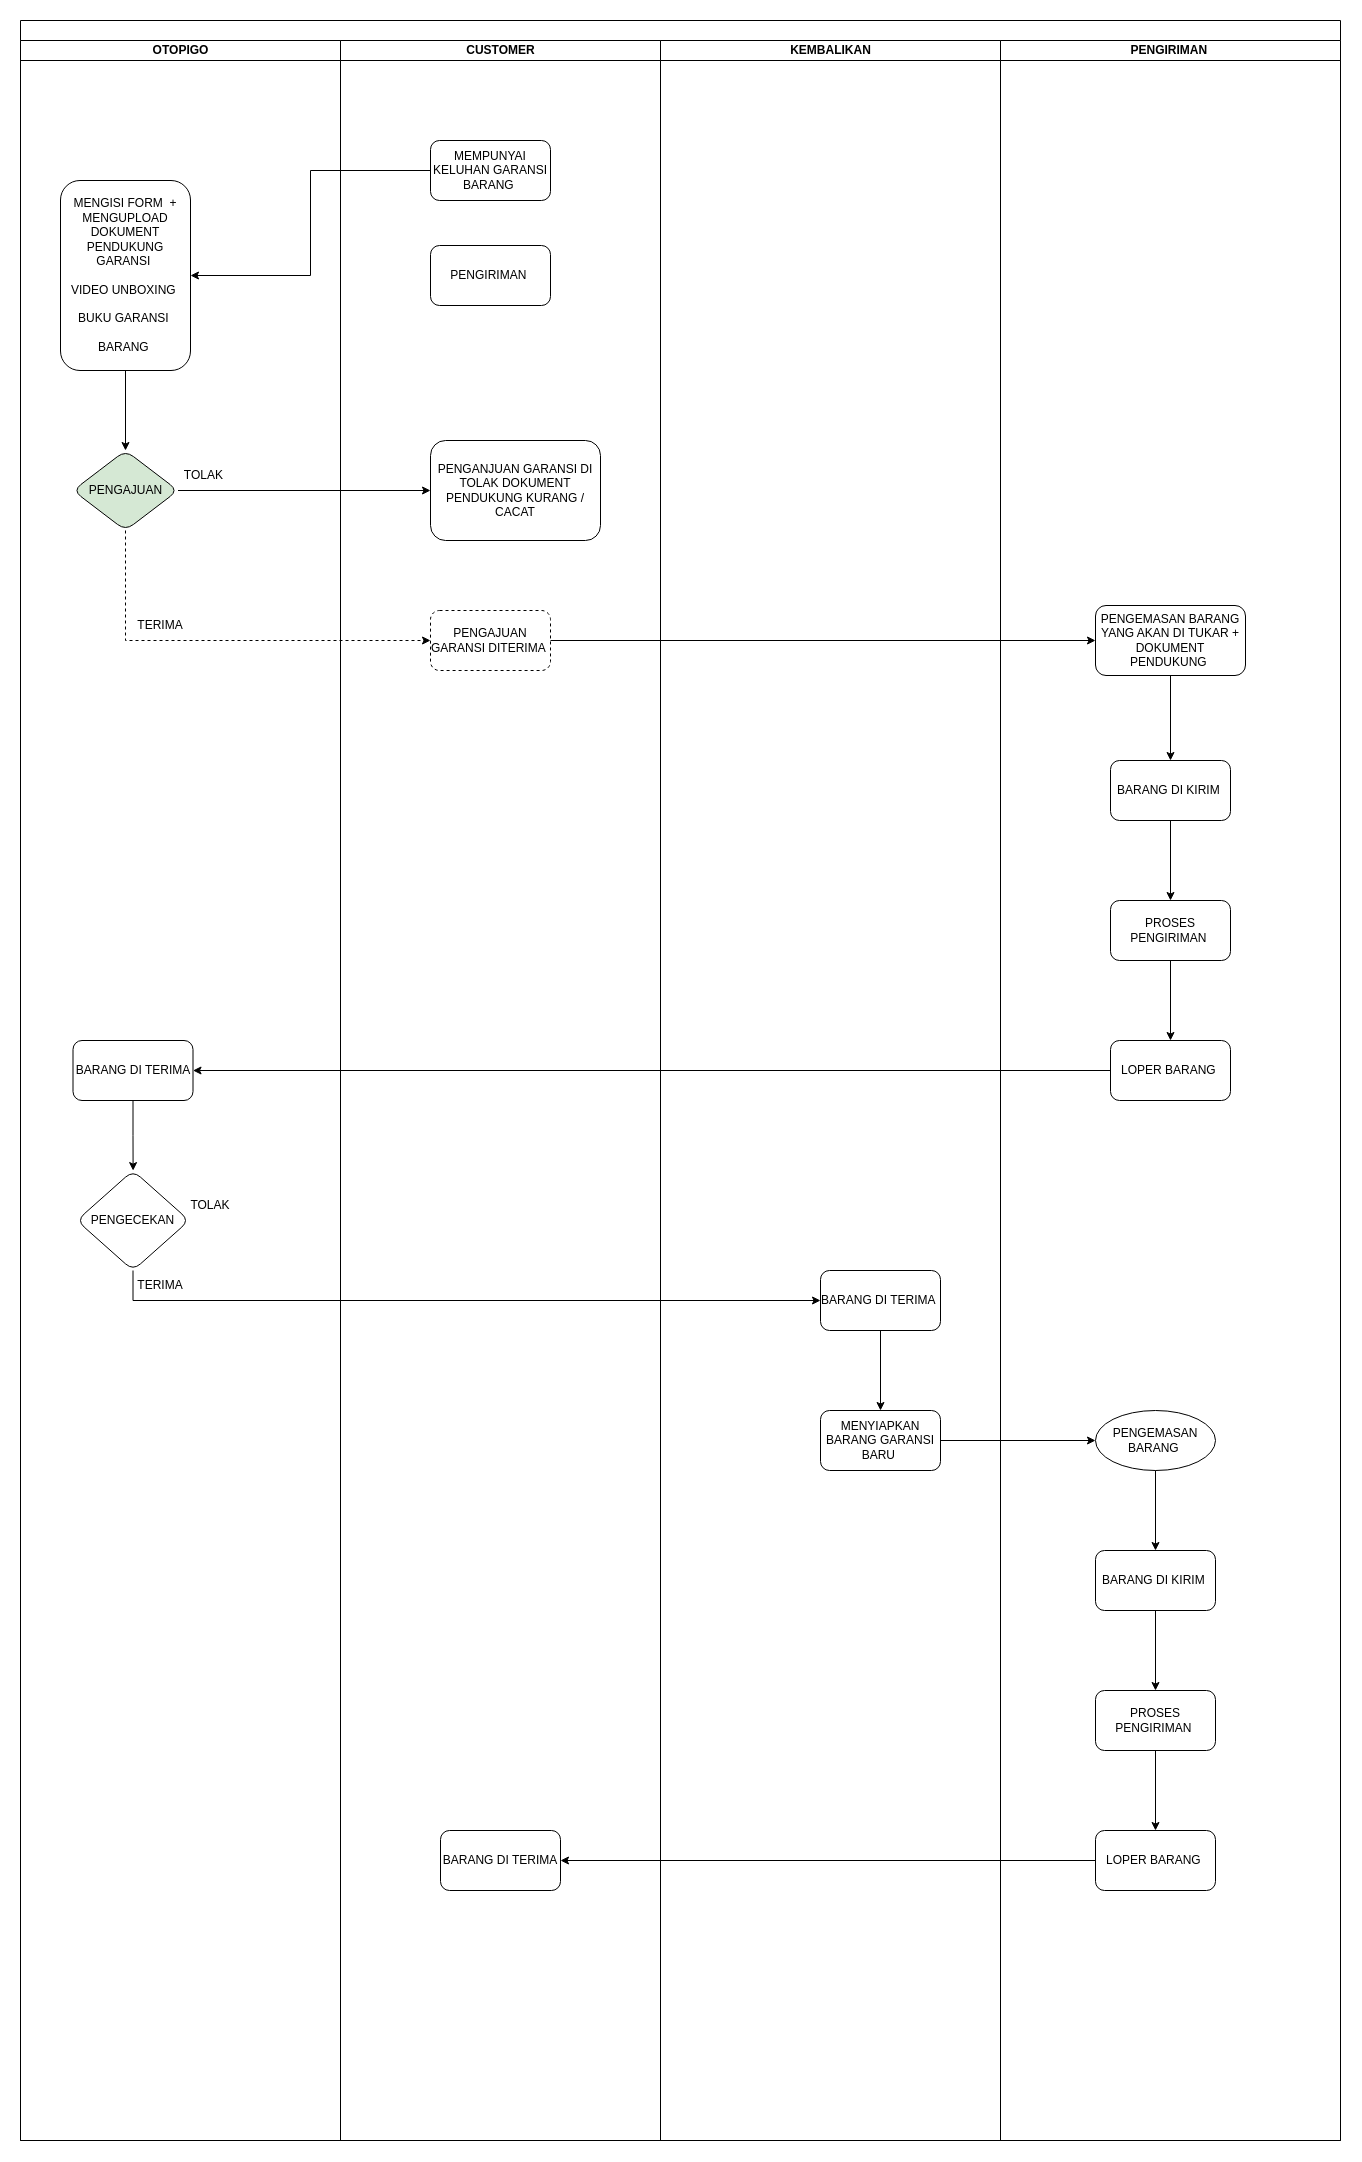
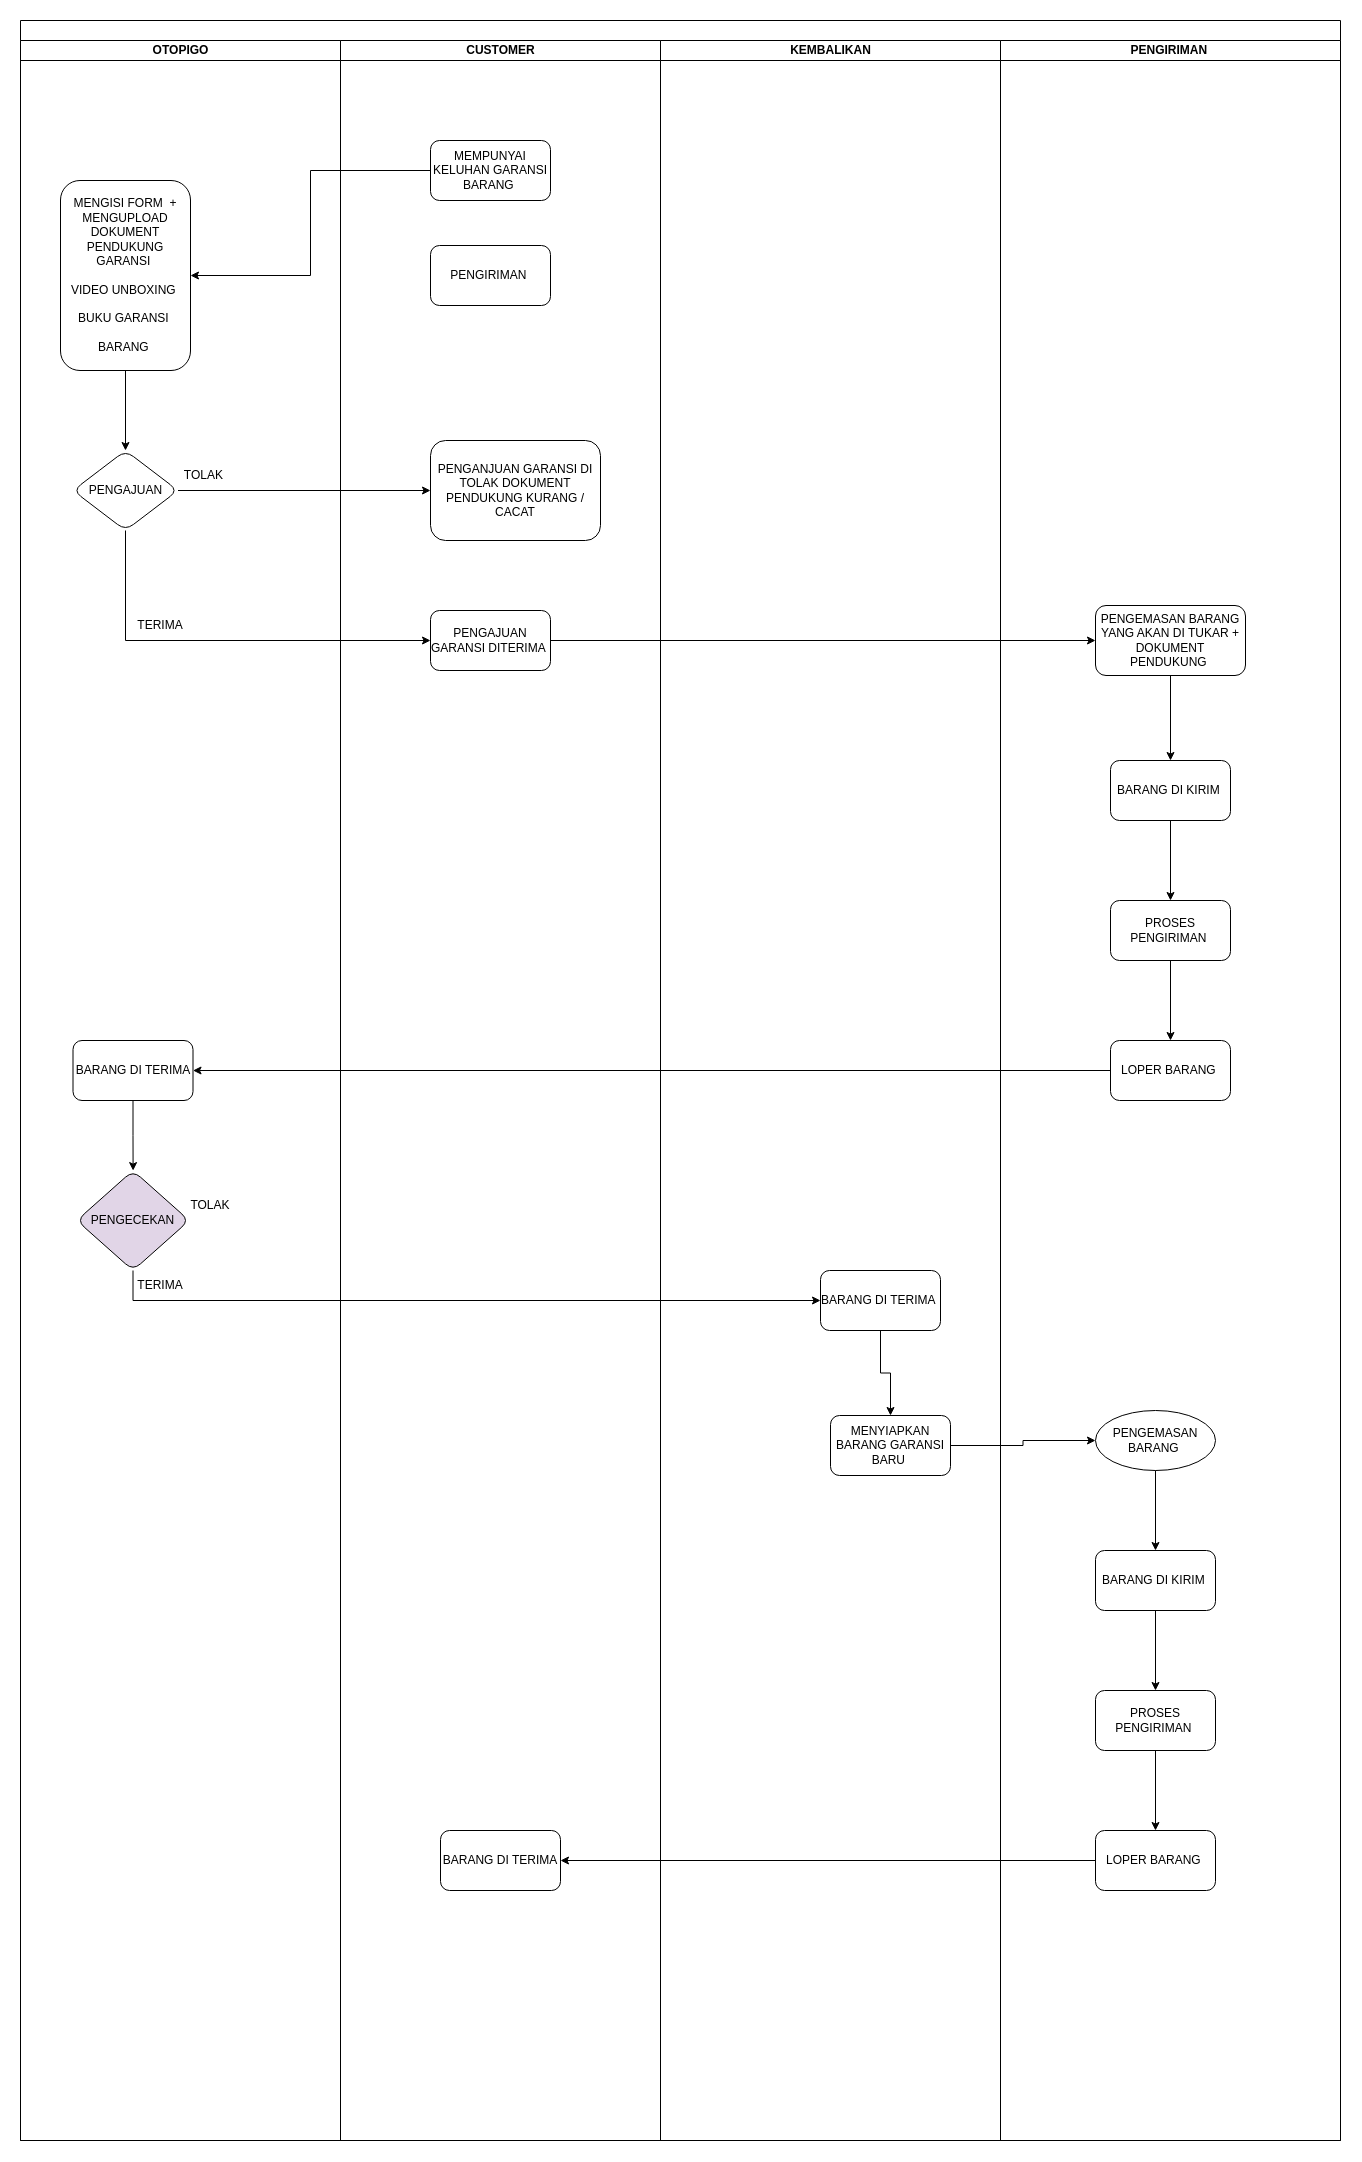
(126, 491) -> (126, 491)
(220, 641) -> (220, 641)
(491, 641) -> (491, 641)
(133, 1221) -> (133, 1221)
(881, 1441) -> (891, 1446)
